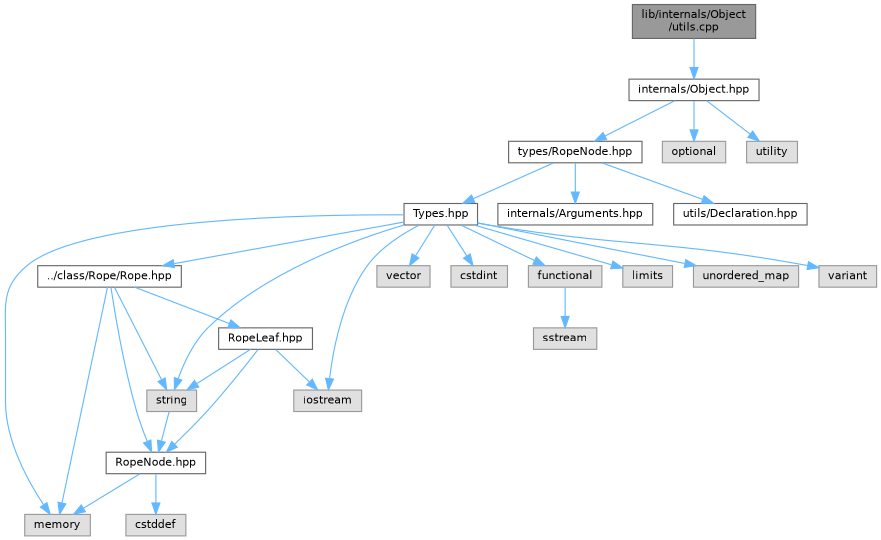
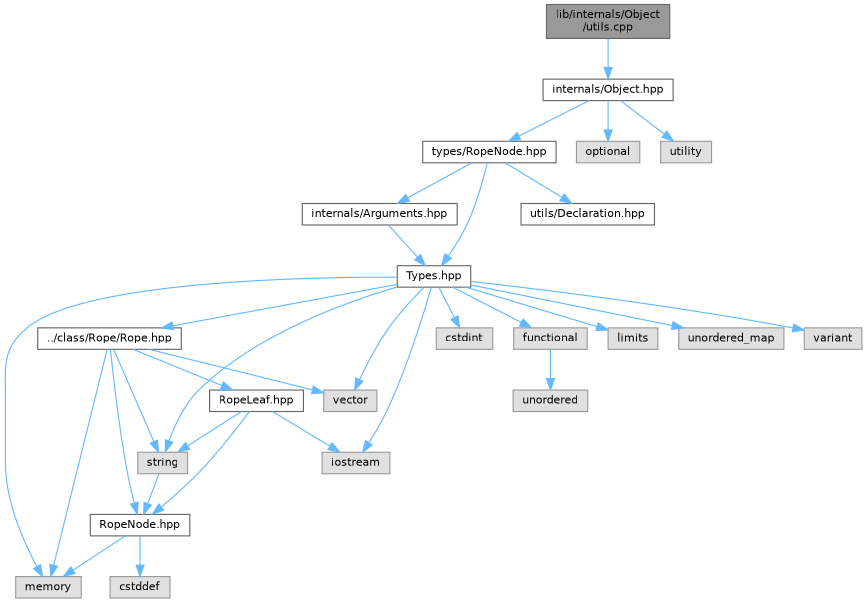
none -> (403, 241)
(565, 339) -> (550, 401)
none -> (235, 371)
